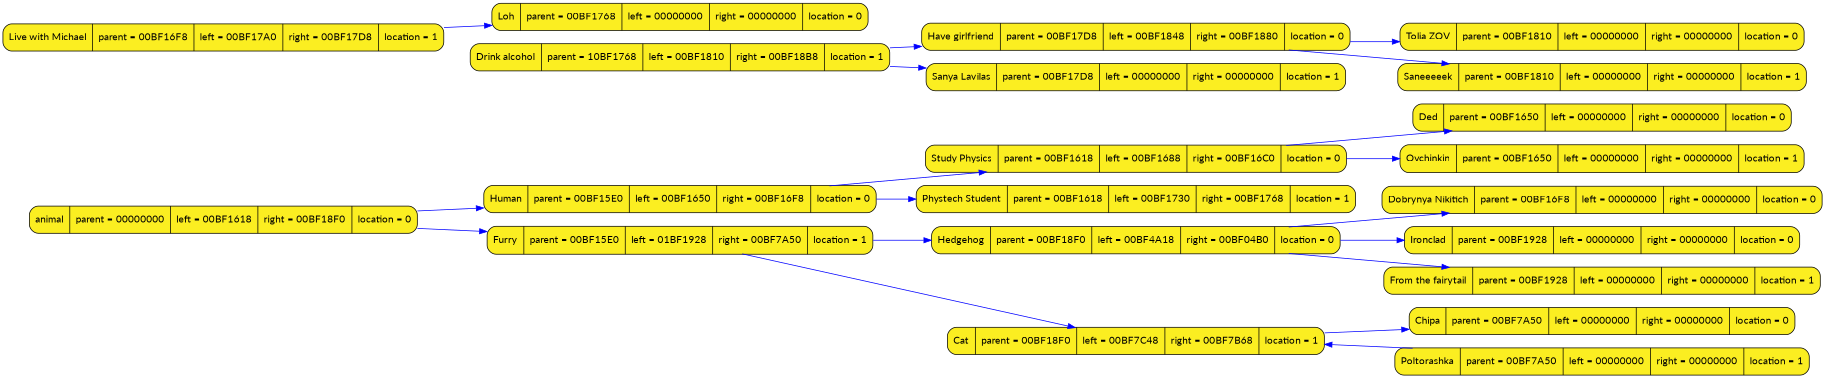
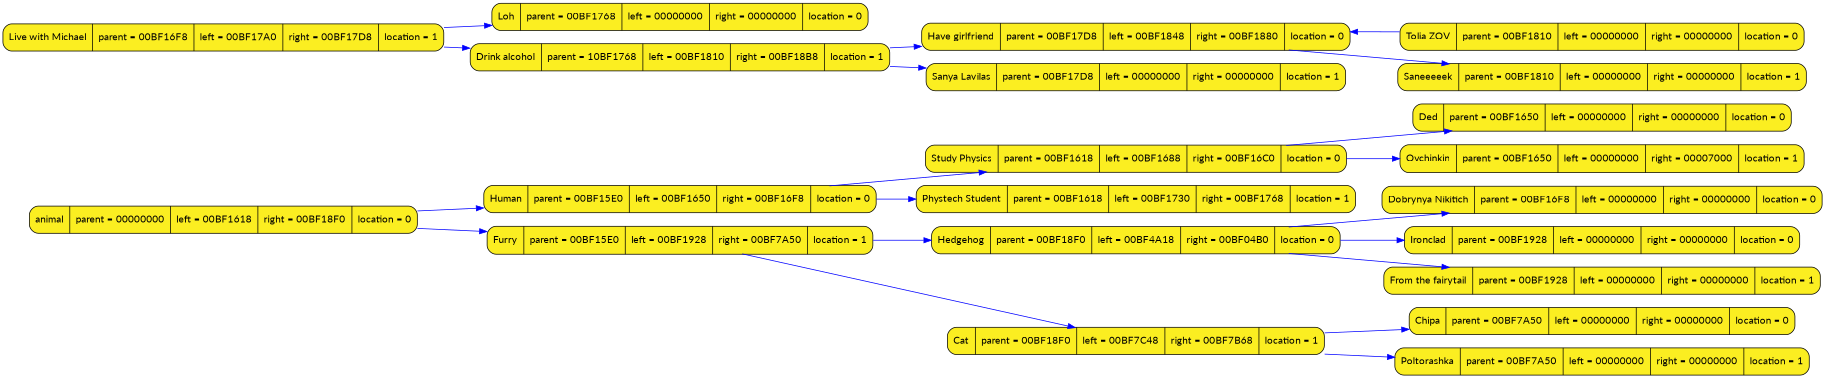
(1371, 42) -> (1379, 32)
none -> (453, 47)
(1692, 158) -> (1692, 158)
(669, 240) -> (669, 240)
(1372, 346) -> (1356, 356)
